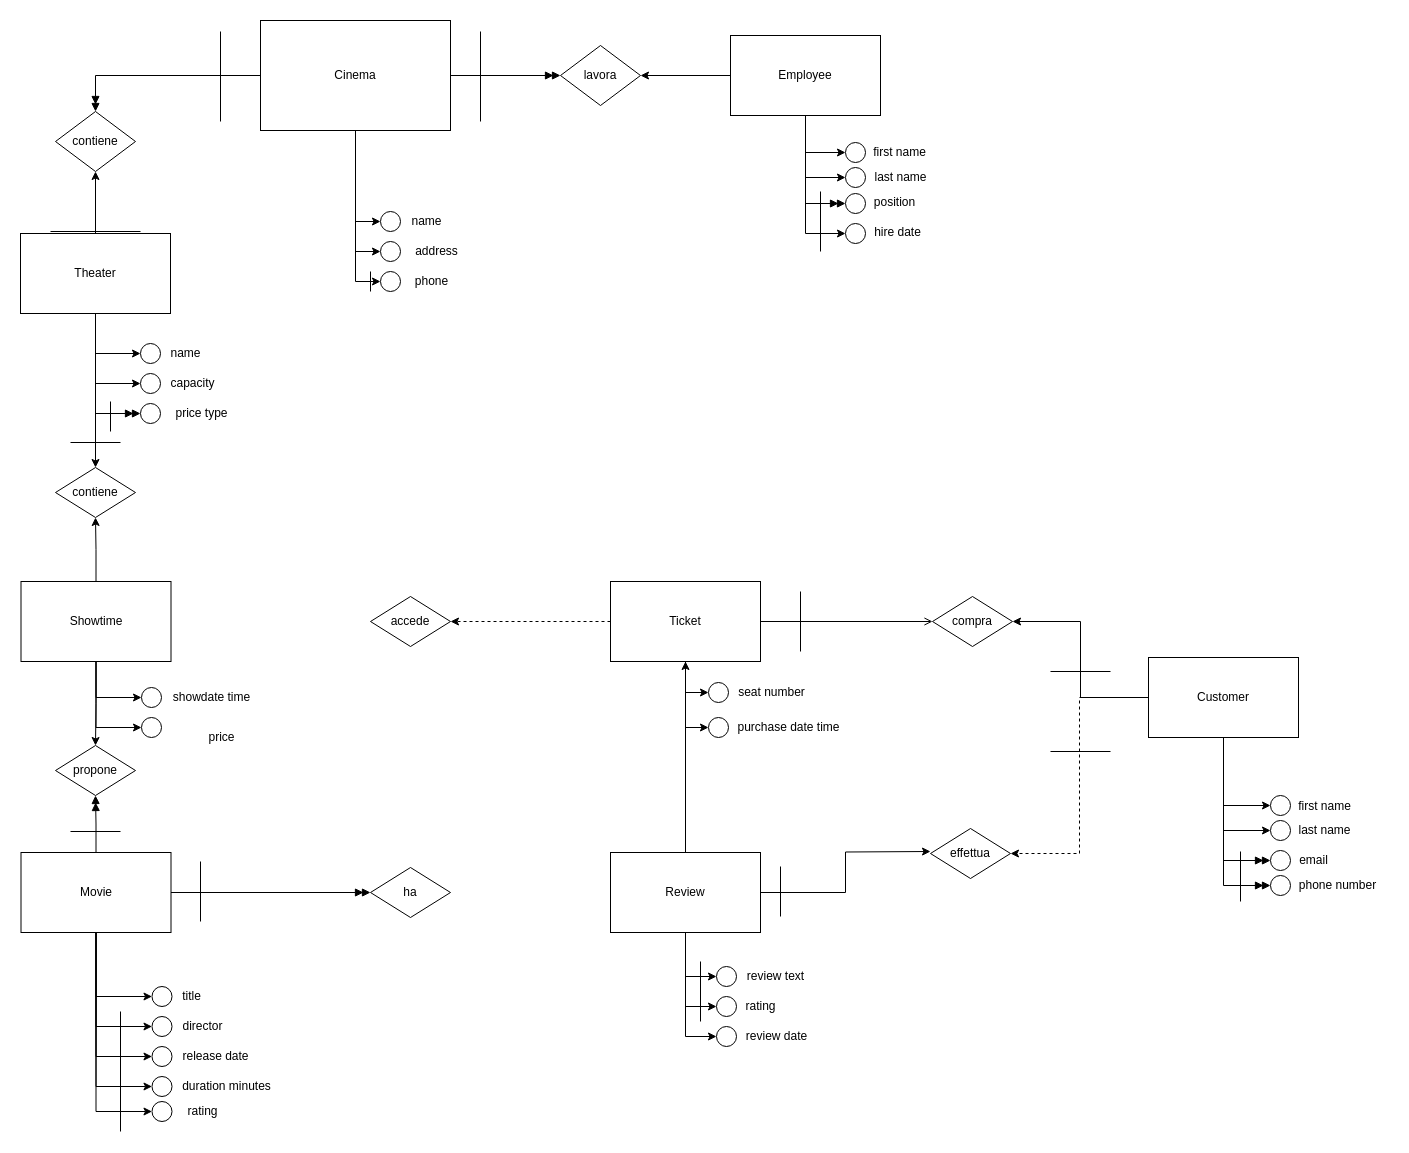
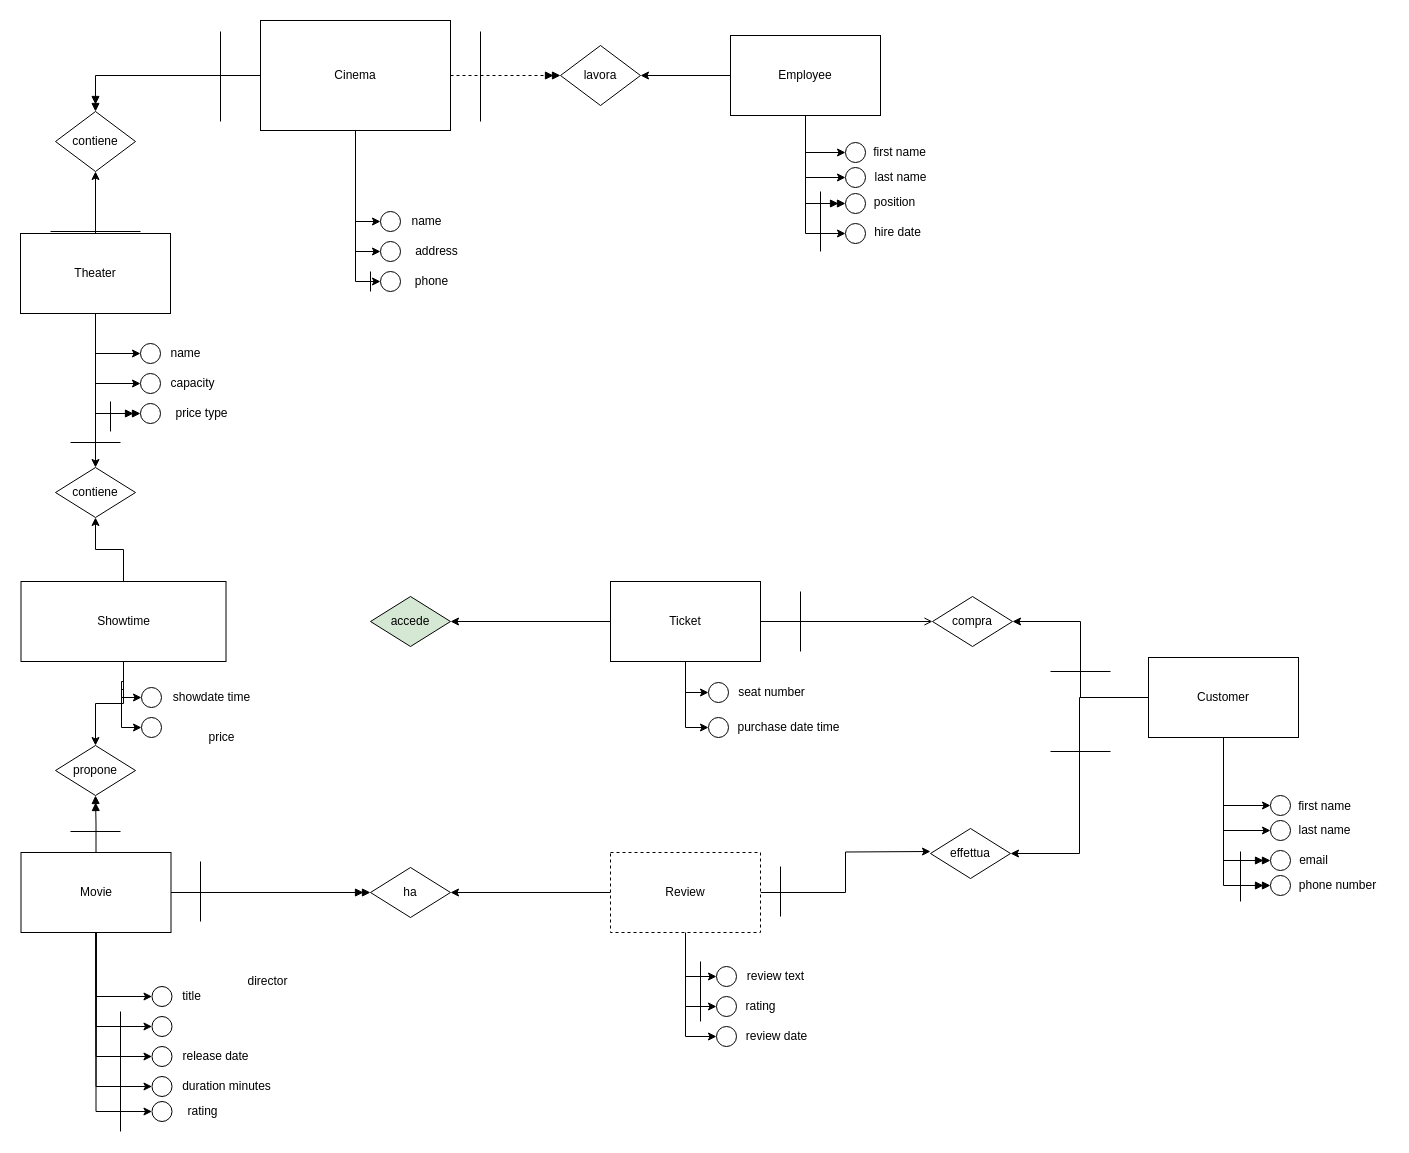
(498, 76) -> (498, 76)
(96, 622) -> (124, 622)
(411, 622) -> (411, 622)
(534, 622) -> (534, 622)
(686, 791) -> (534, 893)
(1080, 808) -> (1080, 808)
(686, 893) -> (686, 893)
(202, 1027) -> (267, 982)
